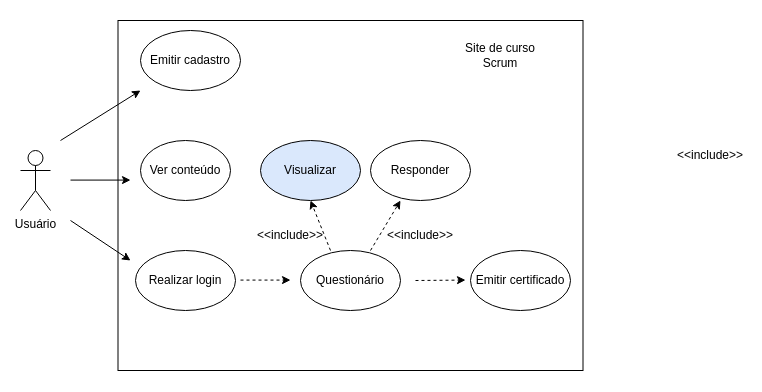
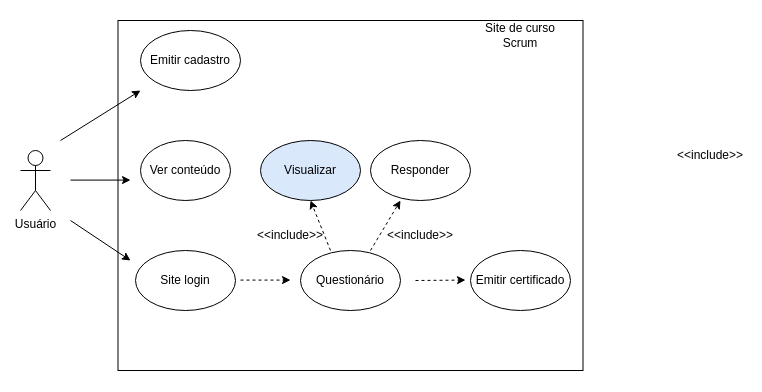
(501, 56) -> (521, 36)
(186, 281) -> (186, 281)
